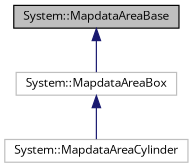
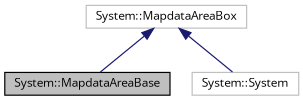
(96, 57) -> (122, 54)
(96, 151) -> (245, 84)
